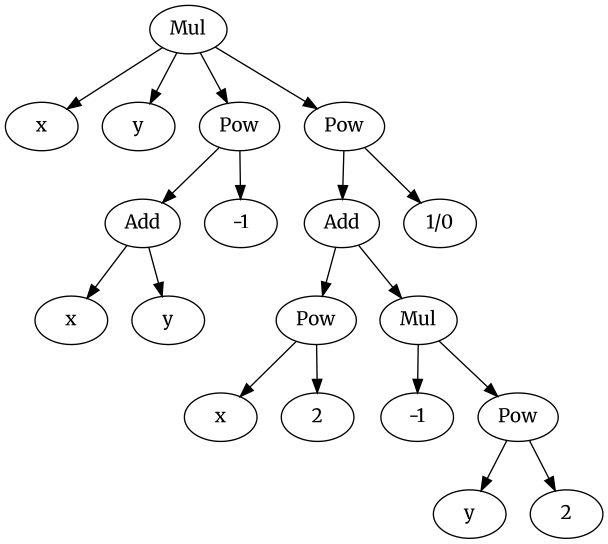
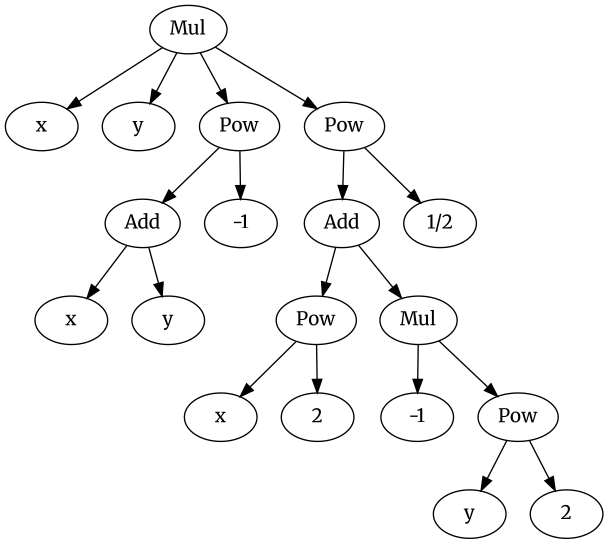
(440, 223) -> (440, 223)
